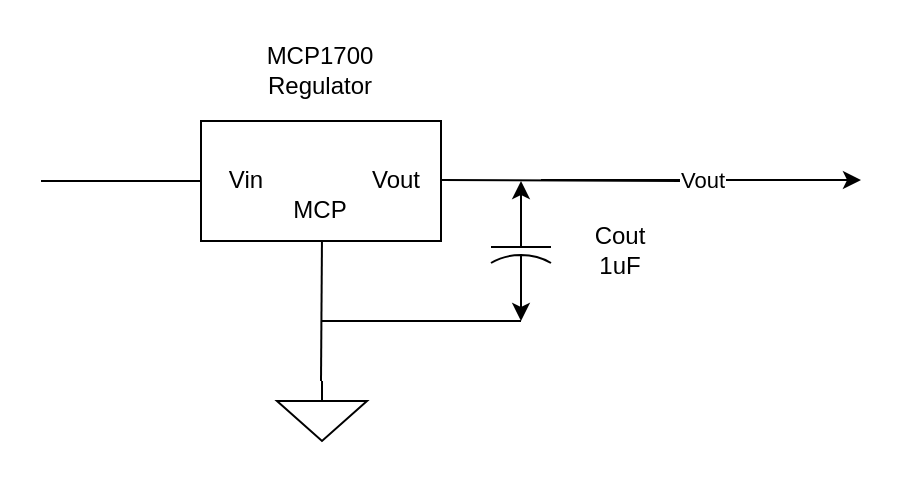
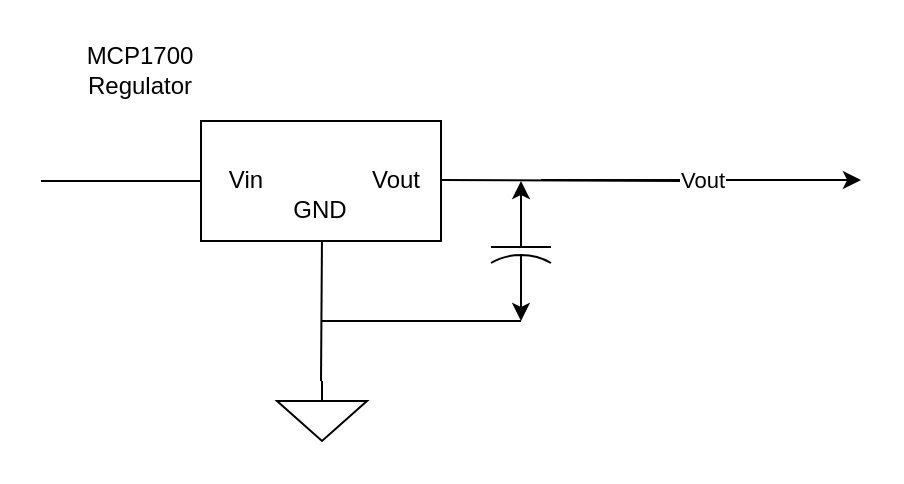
(321, 71) -> (141, 71)
(321, 211) -> (321, 211)
(621, 251) -> none
